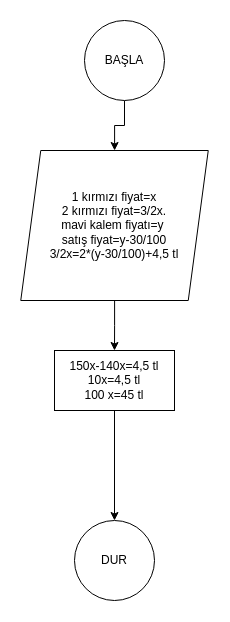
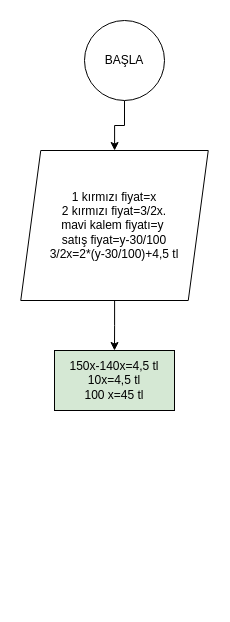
(115, 381) -> (115, 381)
(115, 462) -> none
(115, 561) -> none
